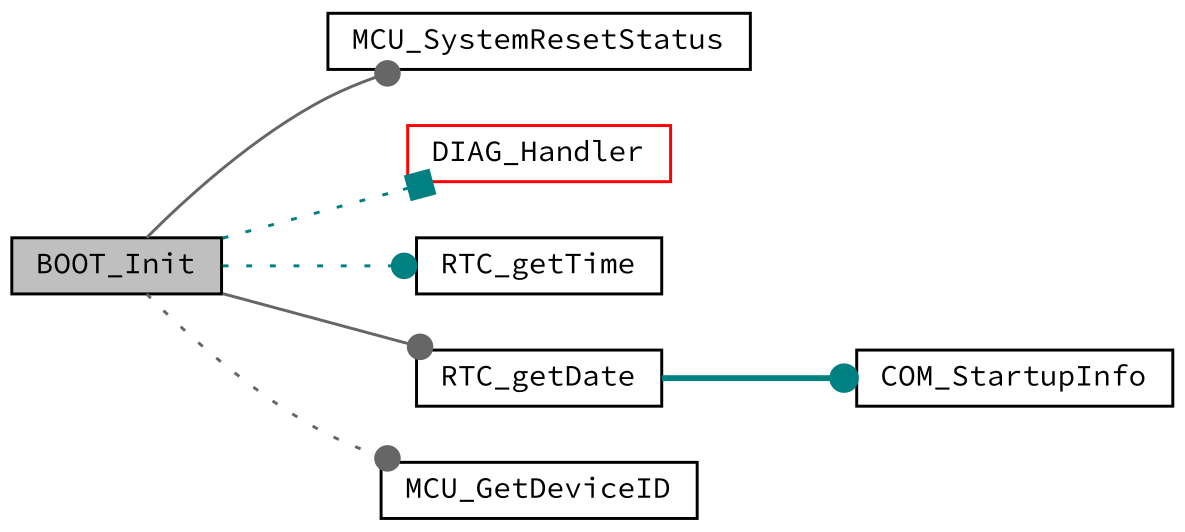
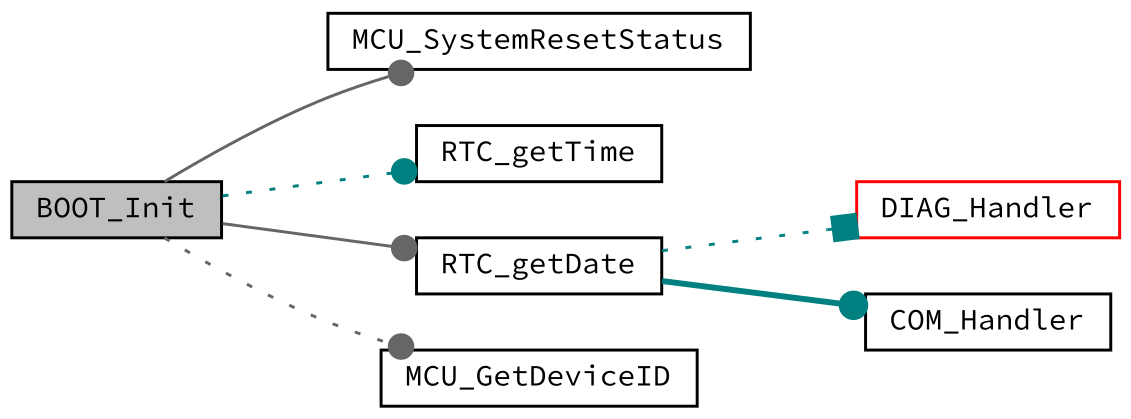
(313, 214) -> (745, 240)
(1015, 378) -> (988, 322)
